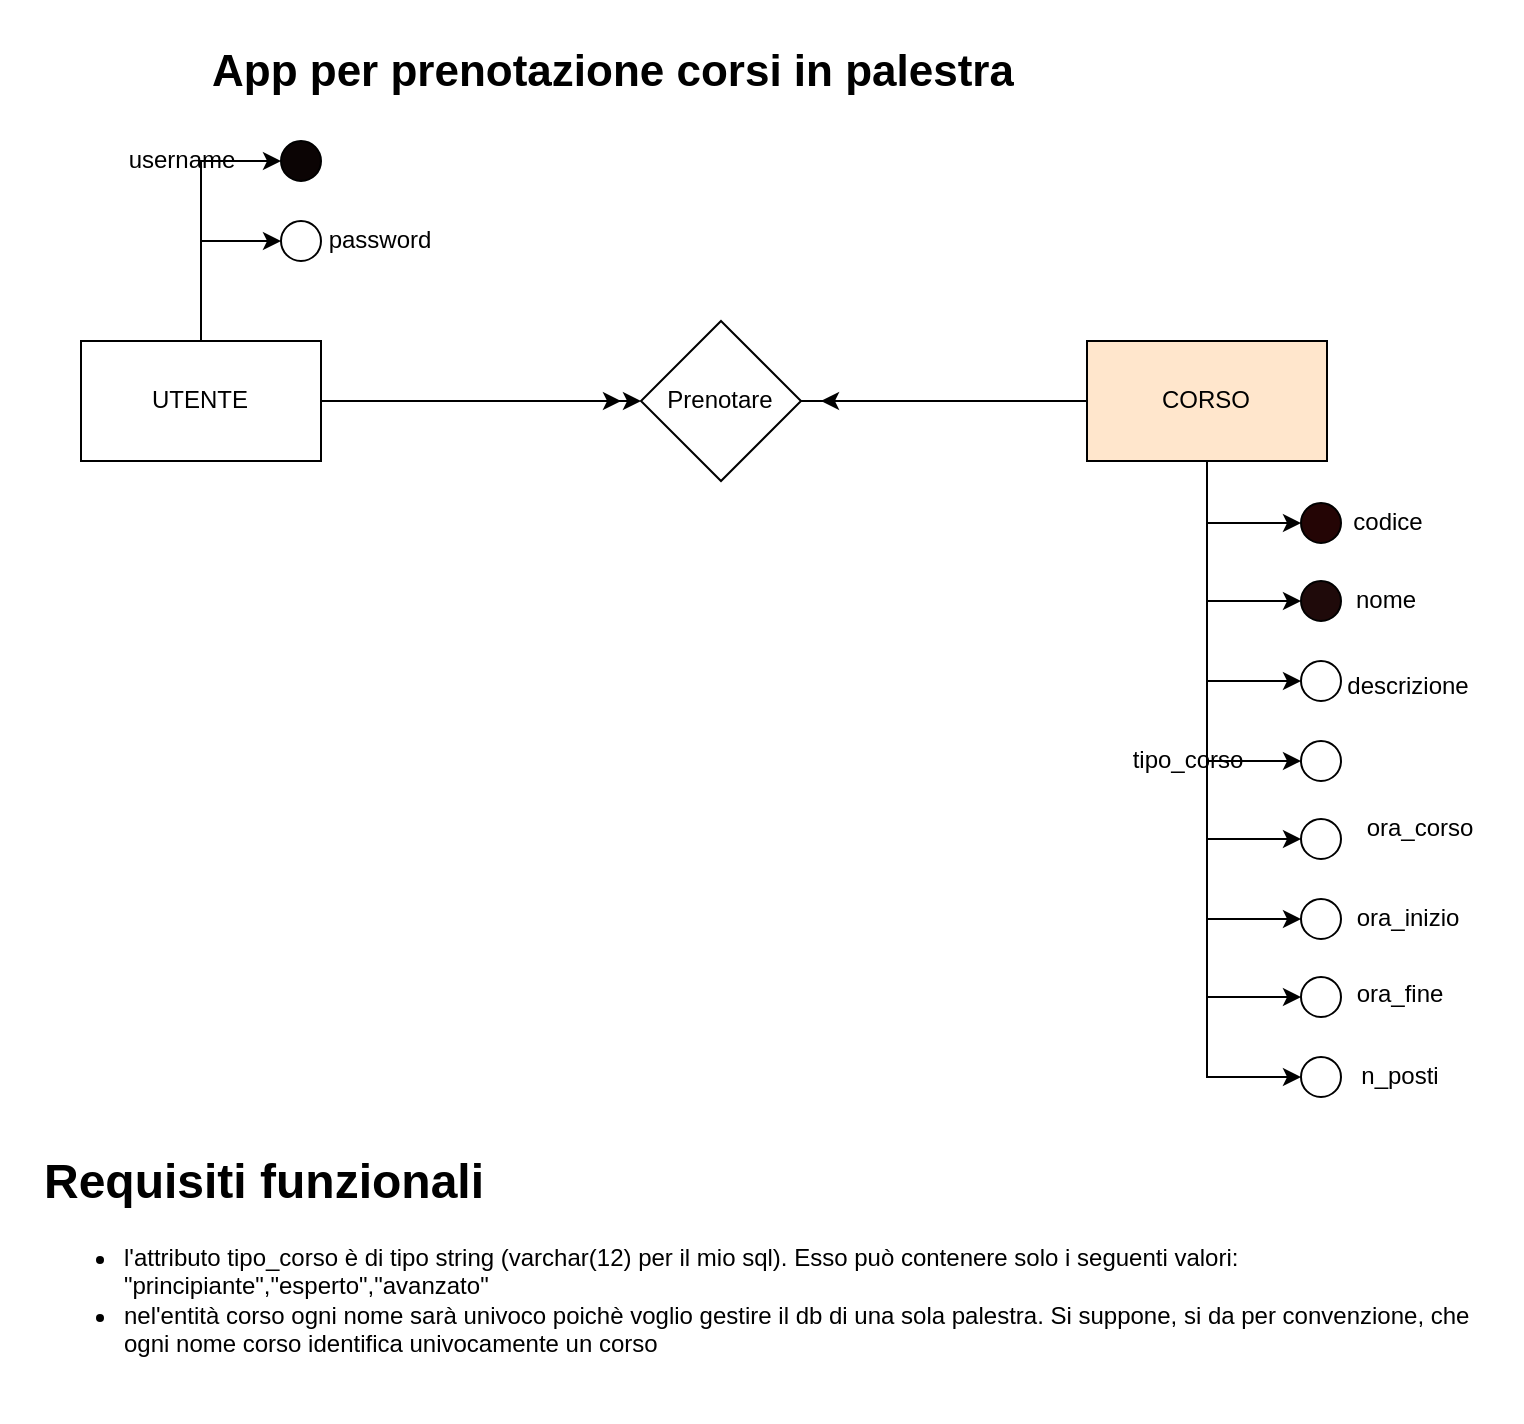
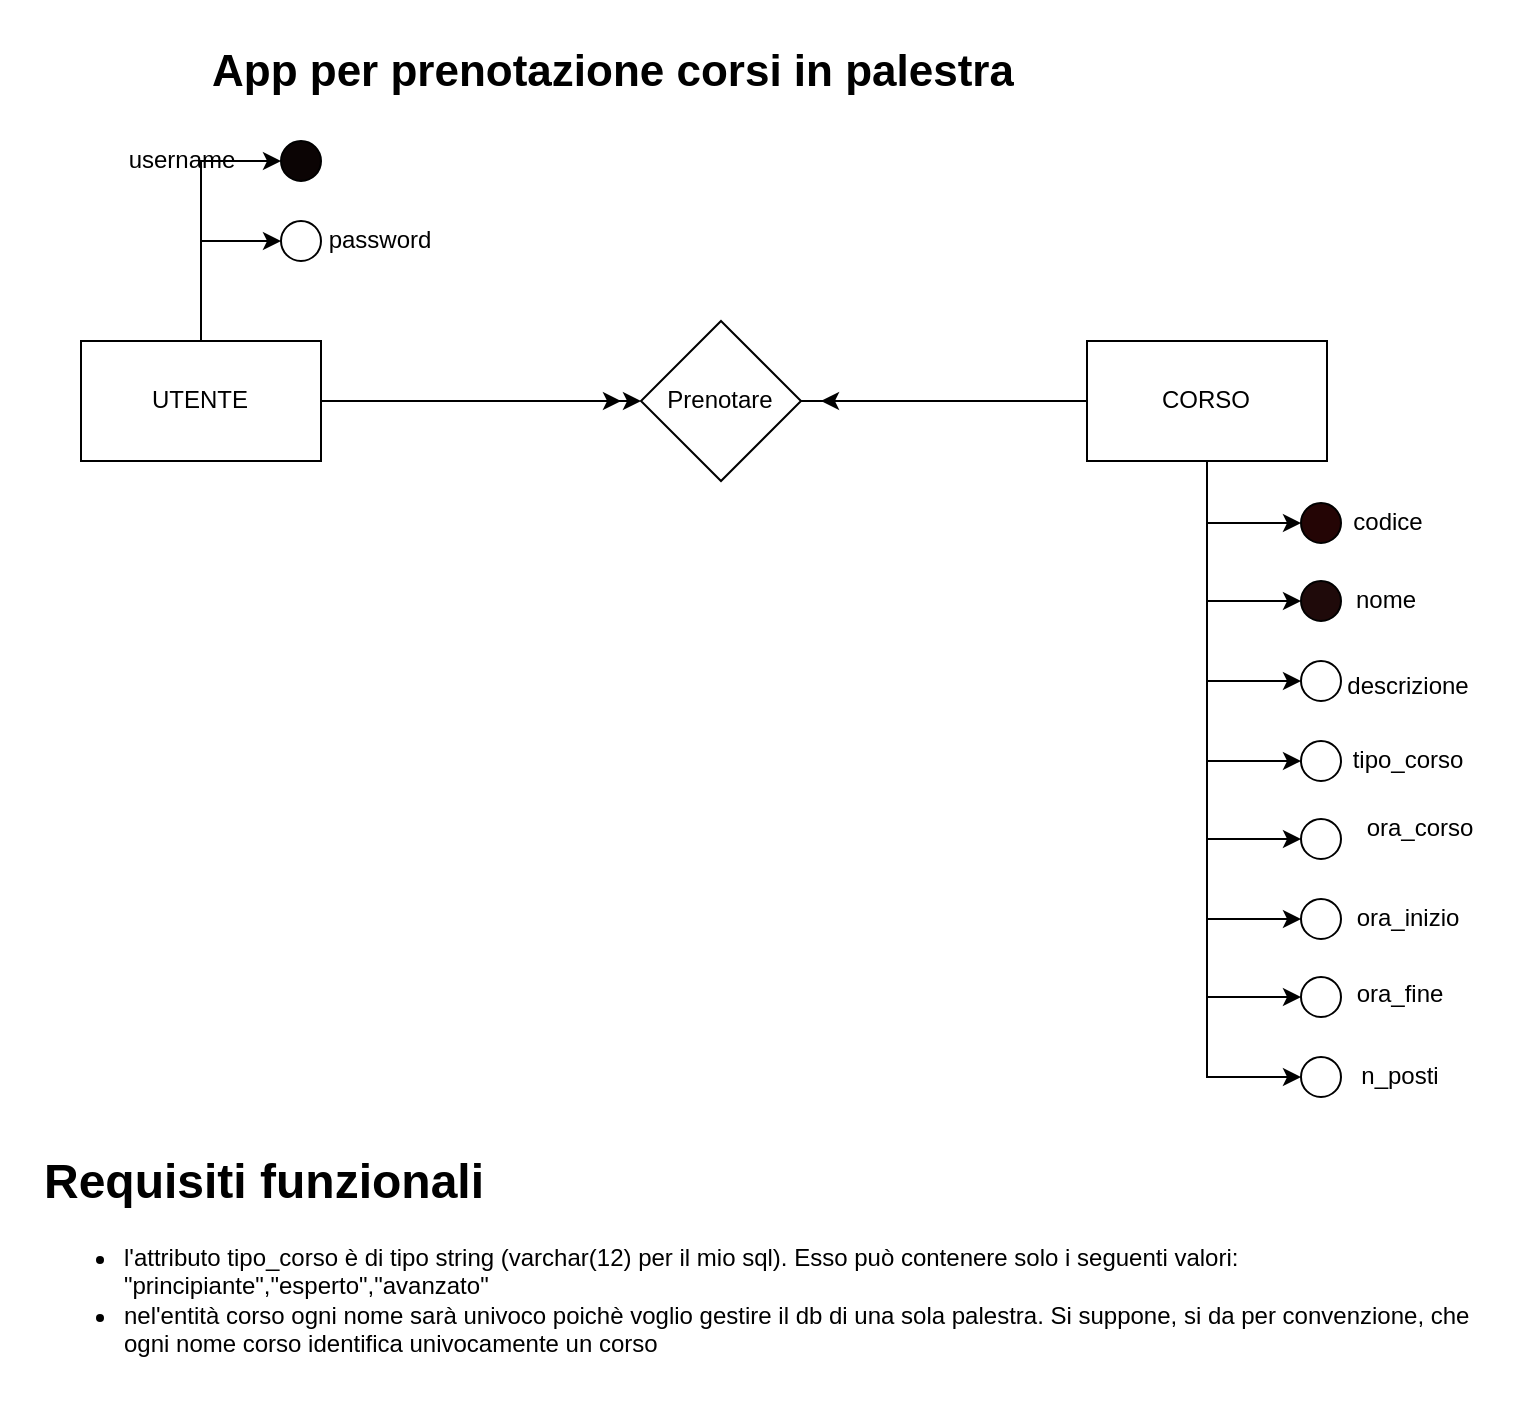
(1207, 401) -> (1207, 401)
(1189, 761) -> (1409, 761)
